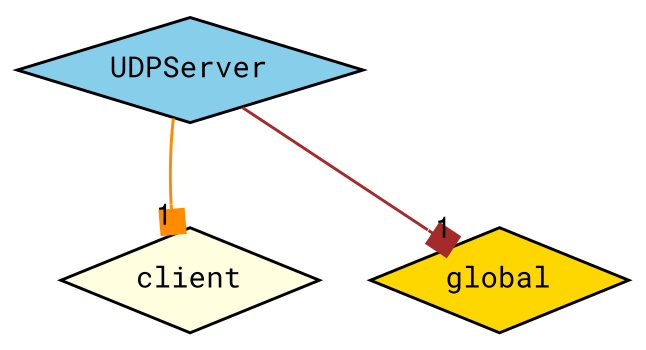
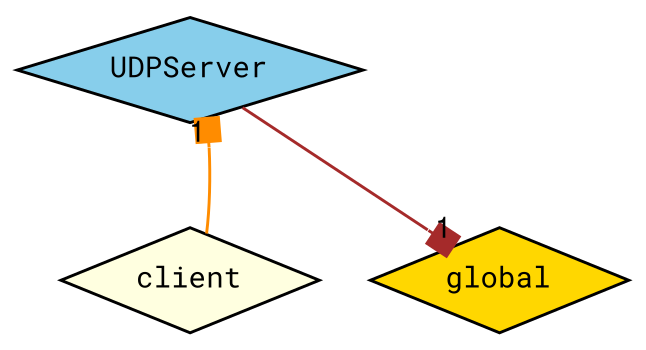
(171, 161) -> (210, 191)
